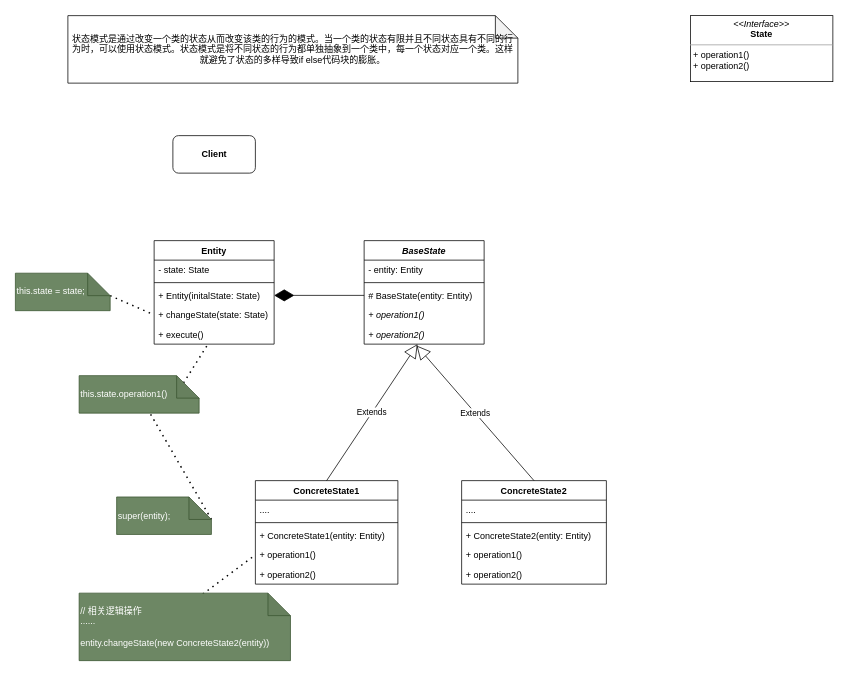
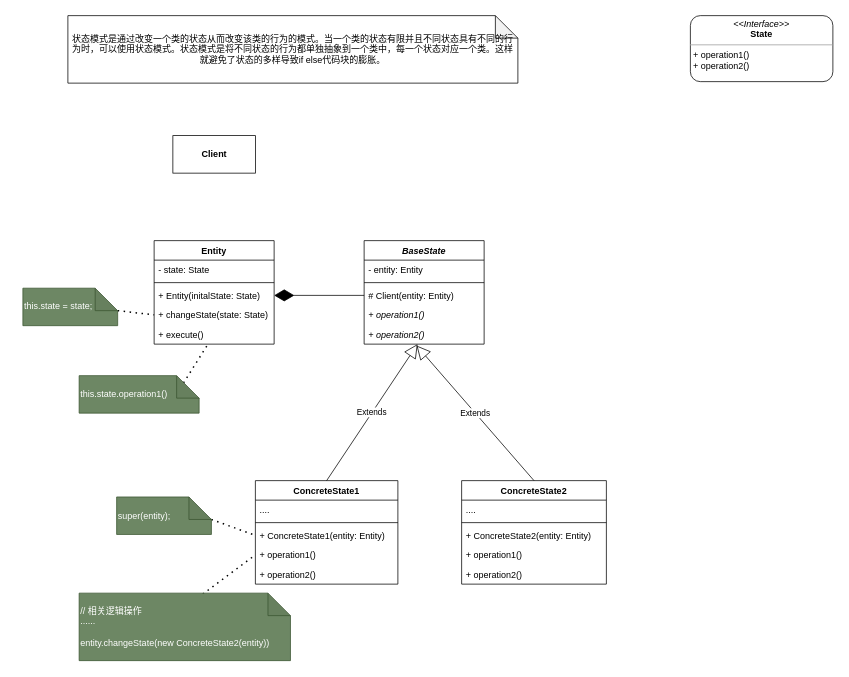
(762, 48) -> (762, 48)
(214, 154) -> (214, 154)
(63, 292) -> (70, 307)
(430, 296) -> (421, 296)
(180, 465) -> (232, 527)
